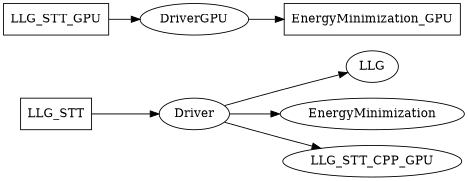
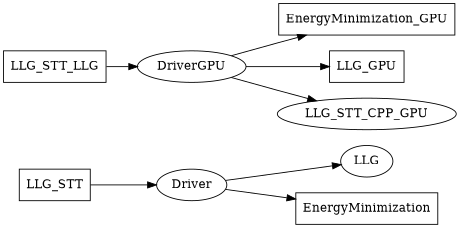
(56, 19) -> (55, 67)
none -> (367, 67)
(372, 114) -> (367, 209)
(268, 134) -> (270, 88)
